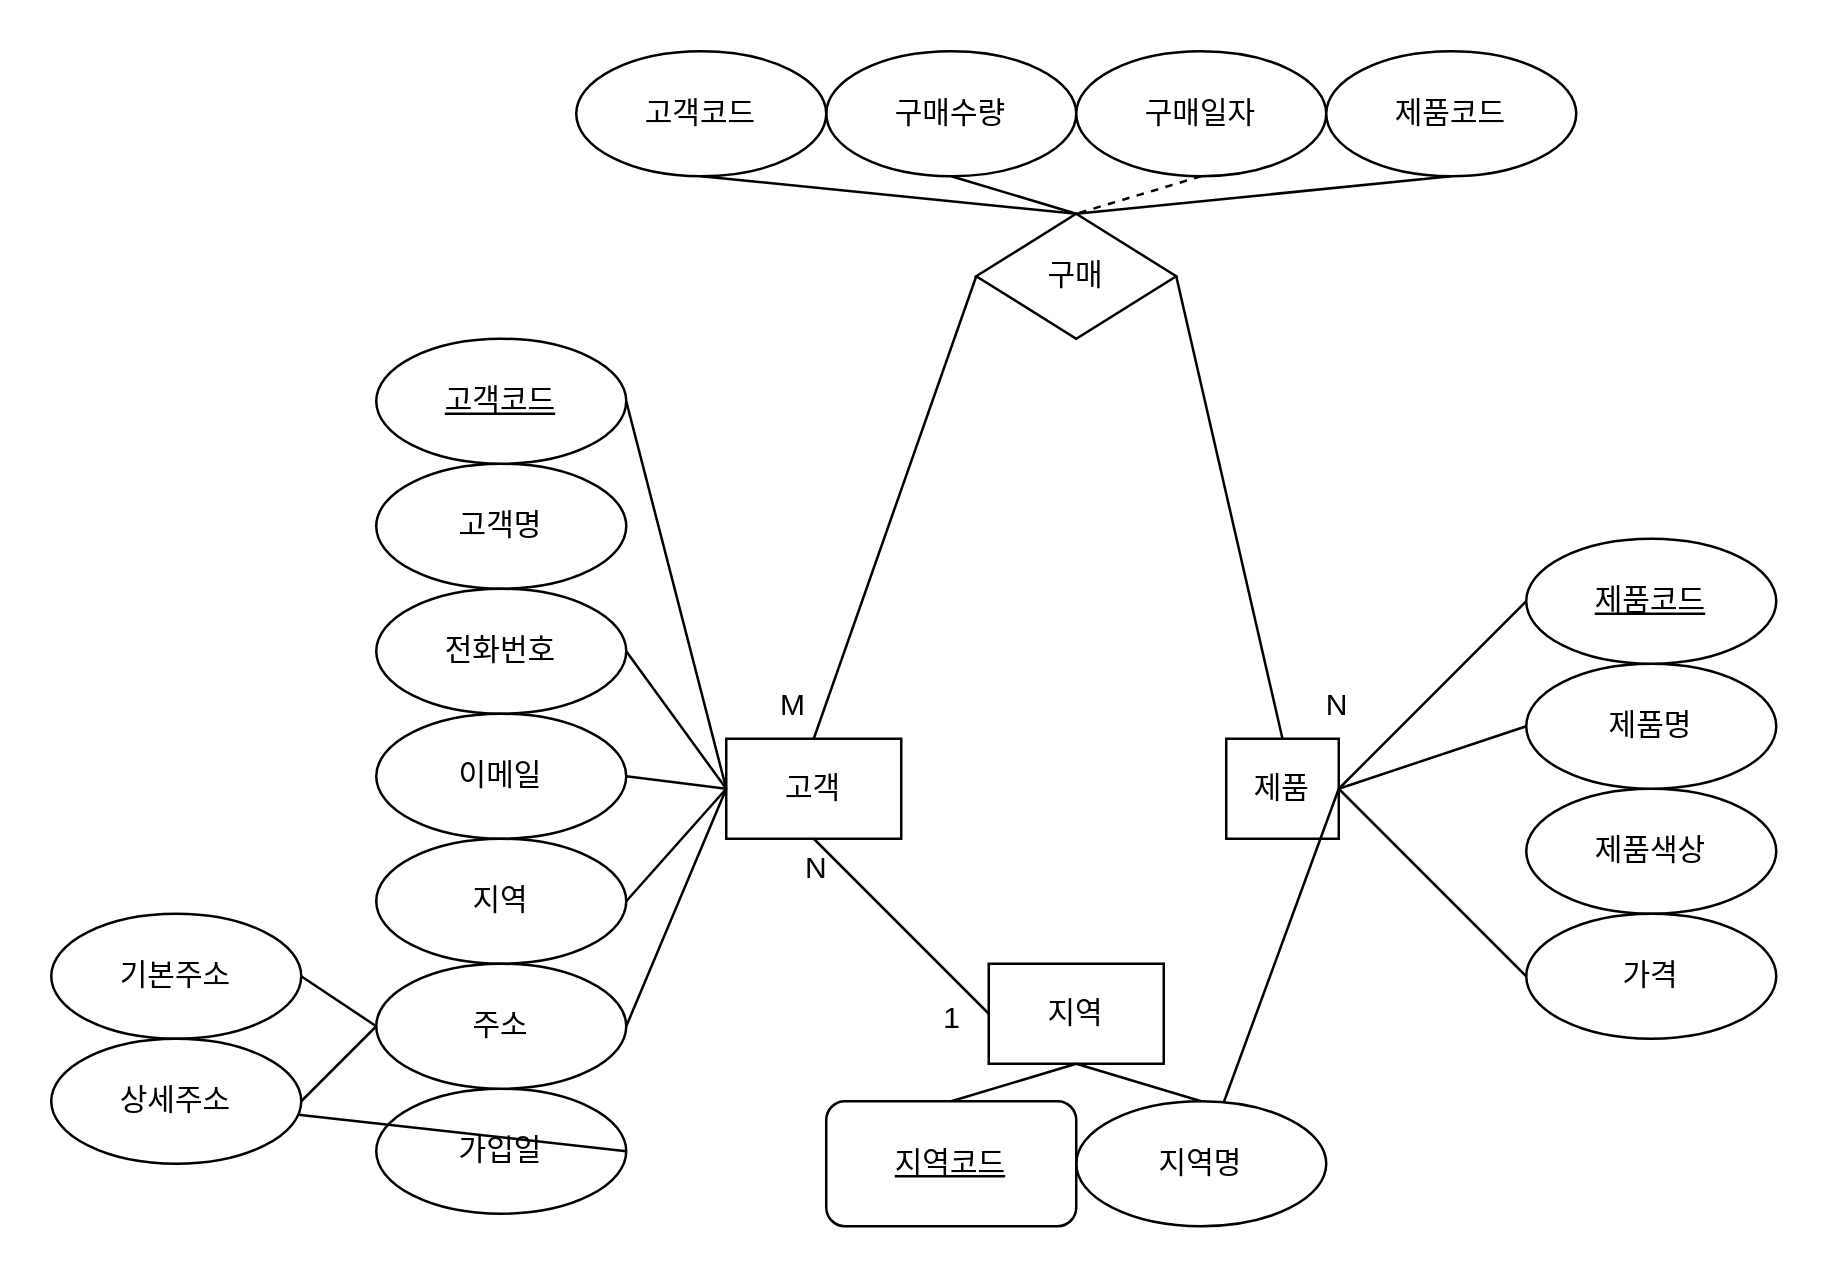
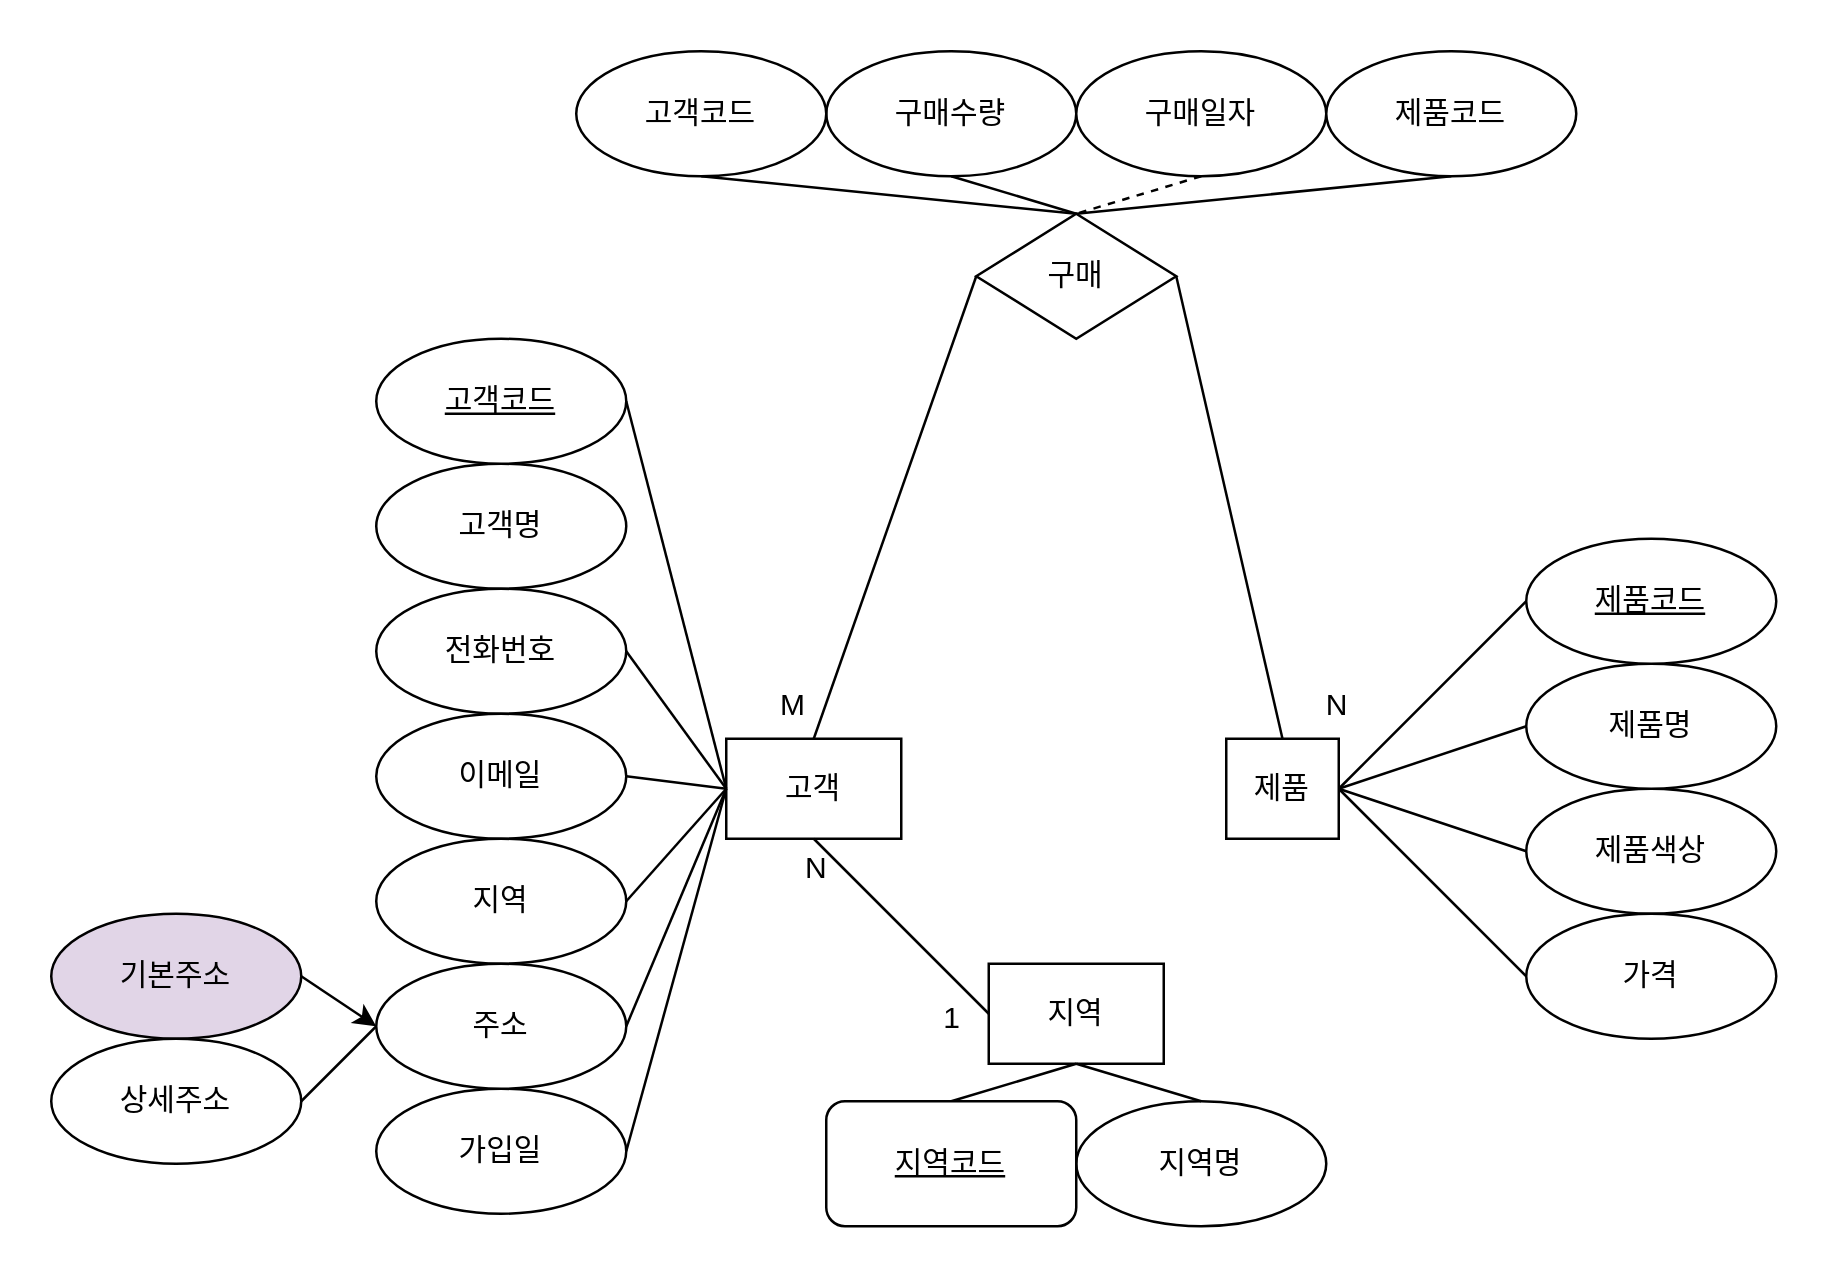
(1281, 947) -> (1437, 821)
(176, 976) -> (176, 976)
(365, 1019) -> (360, 1016)
(463, 1133) -> (673, 983)
